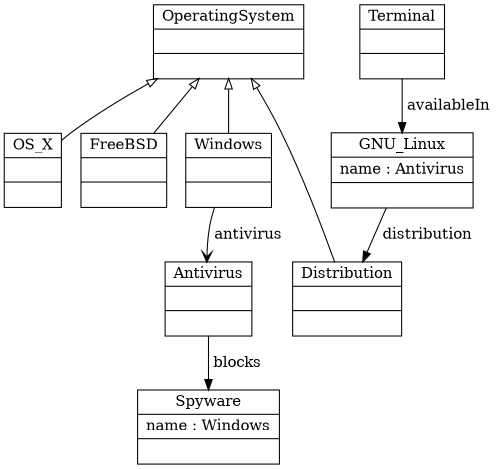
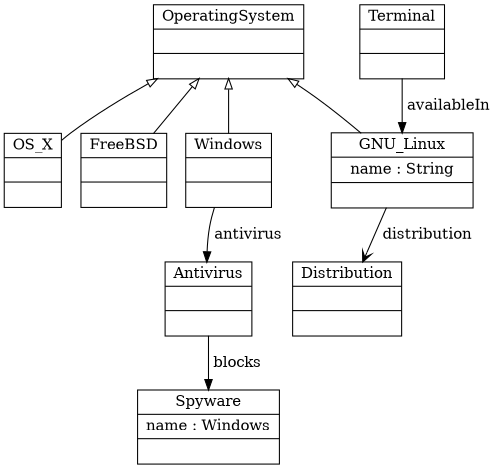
(402, 169) -> (402, 169)
(300, 173) -> (330, 108)
(209, 229) -> (209, 229)
(377, 230) -> (377, 230)
